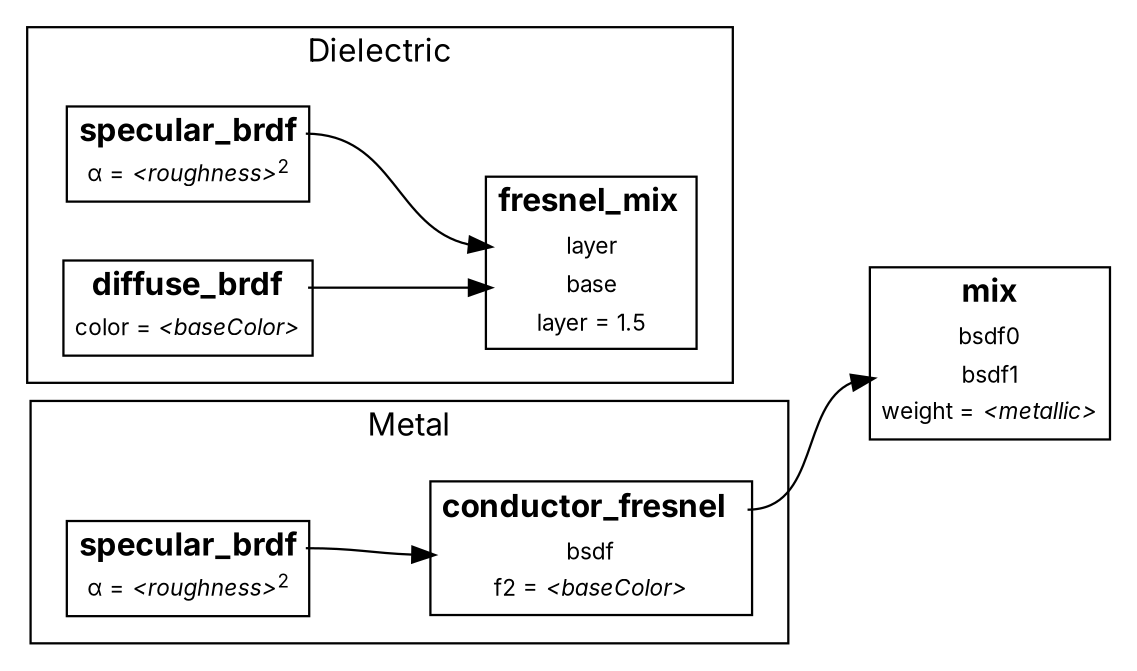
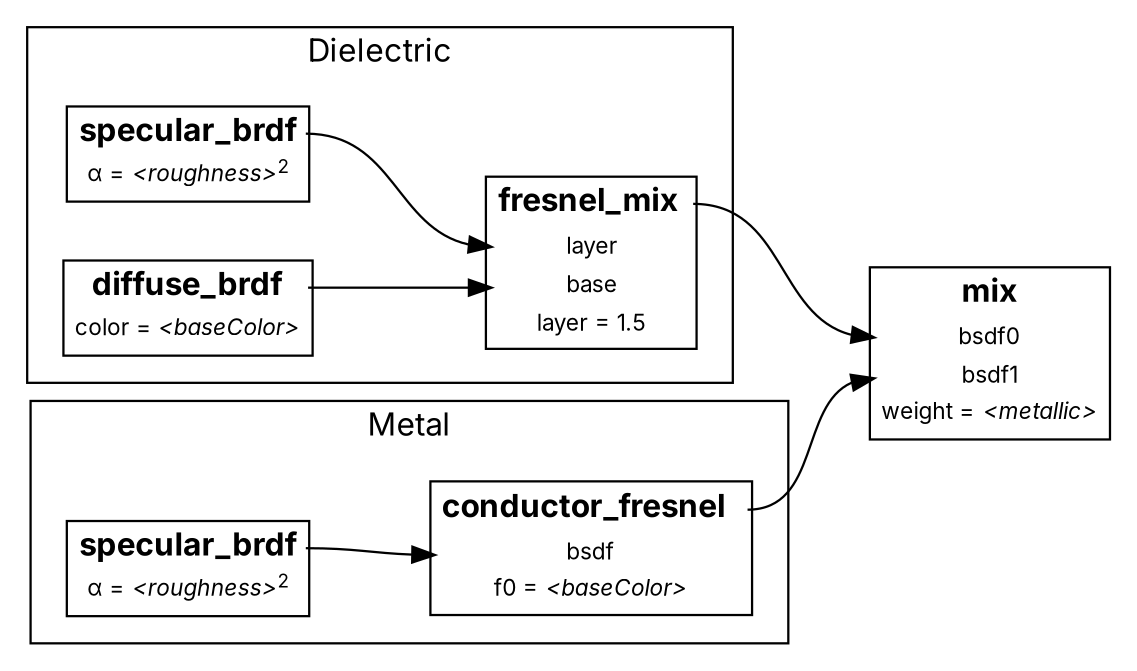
none -> (778, 261)
(520, 589) -> (520, 589)
